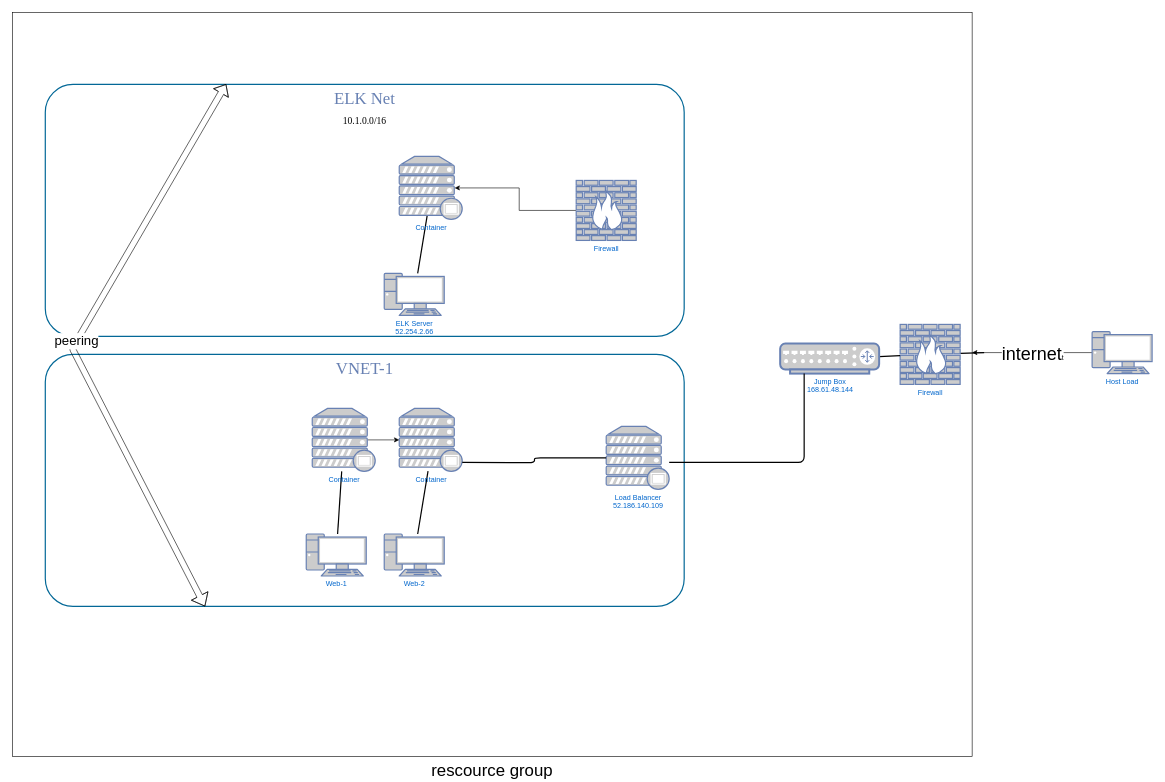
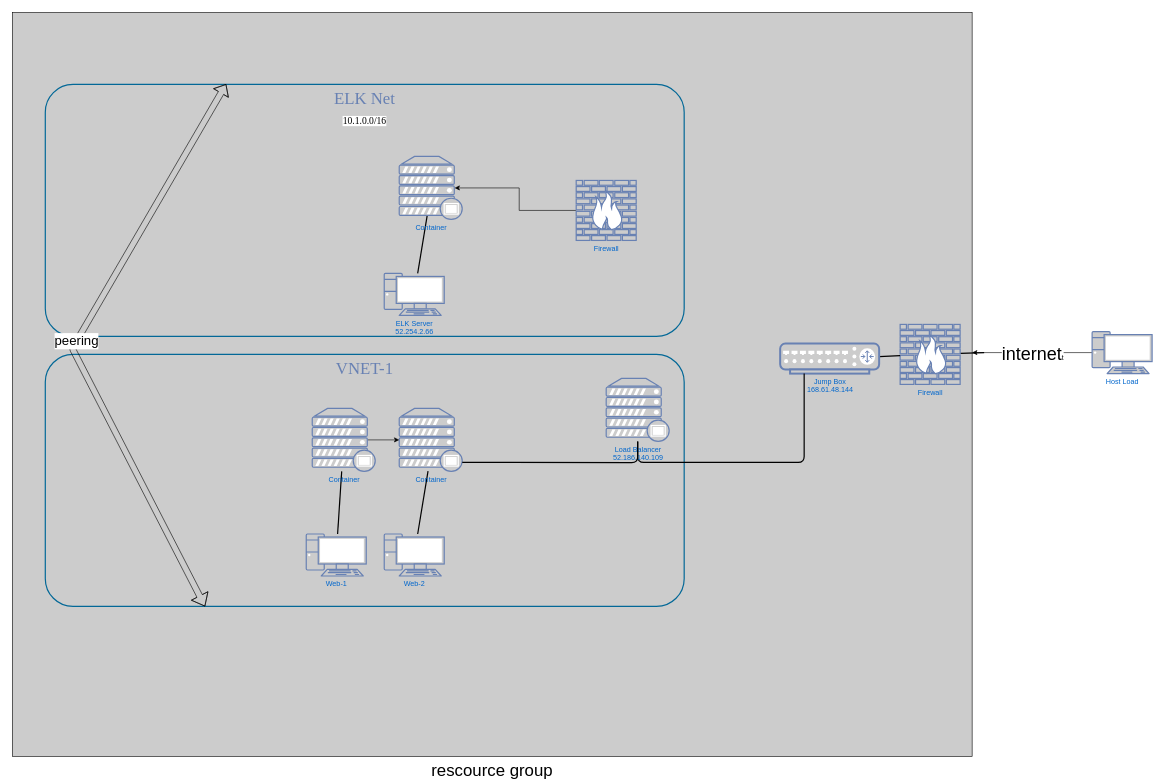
(492, 384) -> (492, 384)
(638, 458) -> (638, 410)
